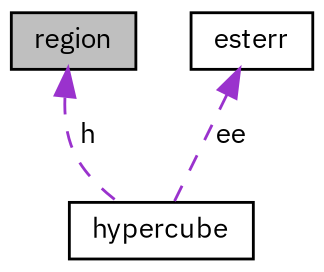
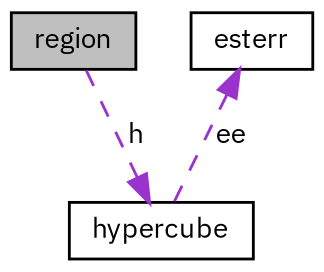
(77, 158) -> (111, 123)
